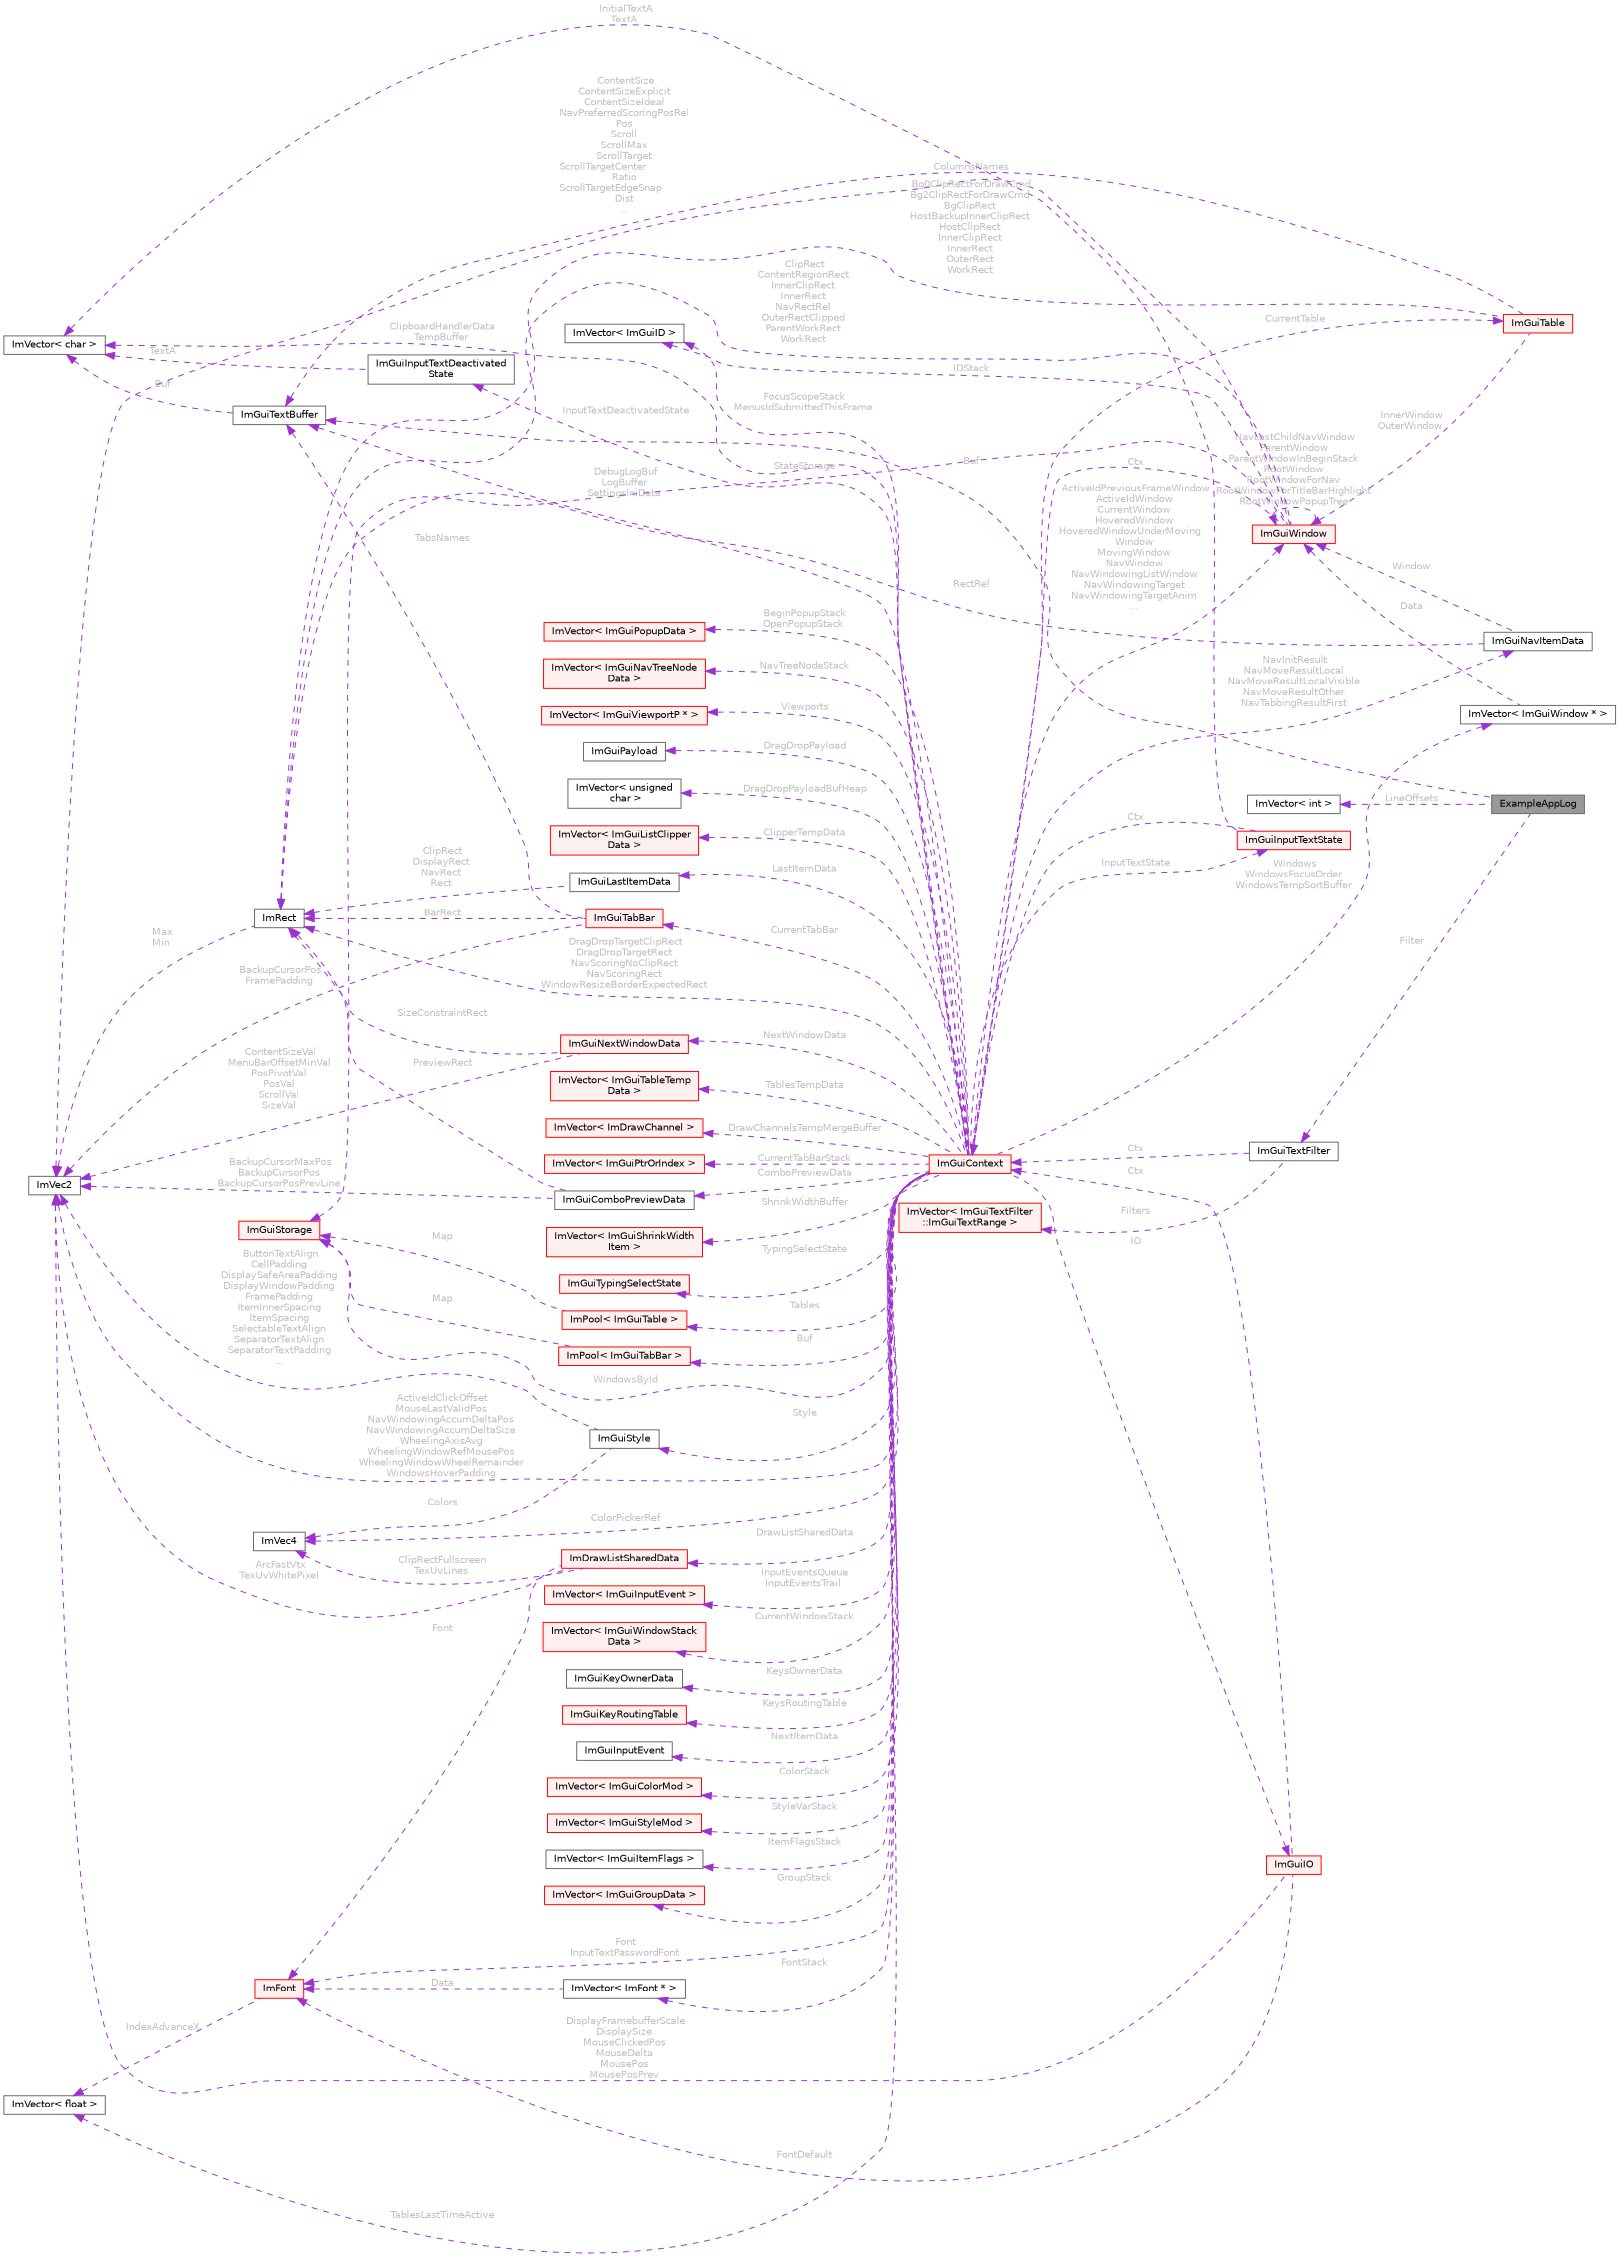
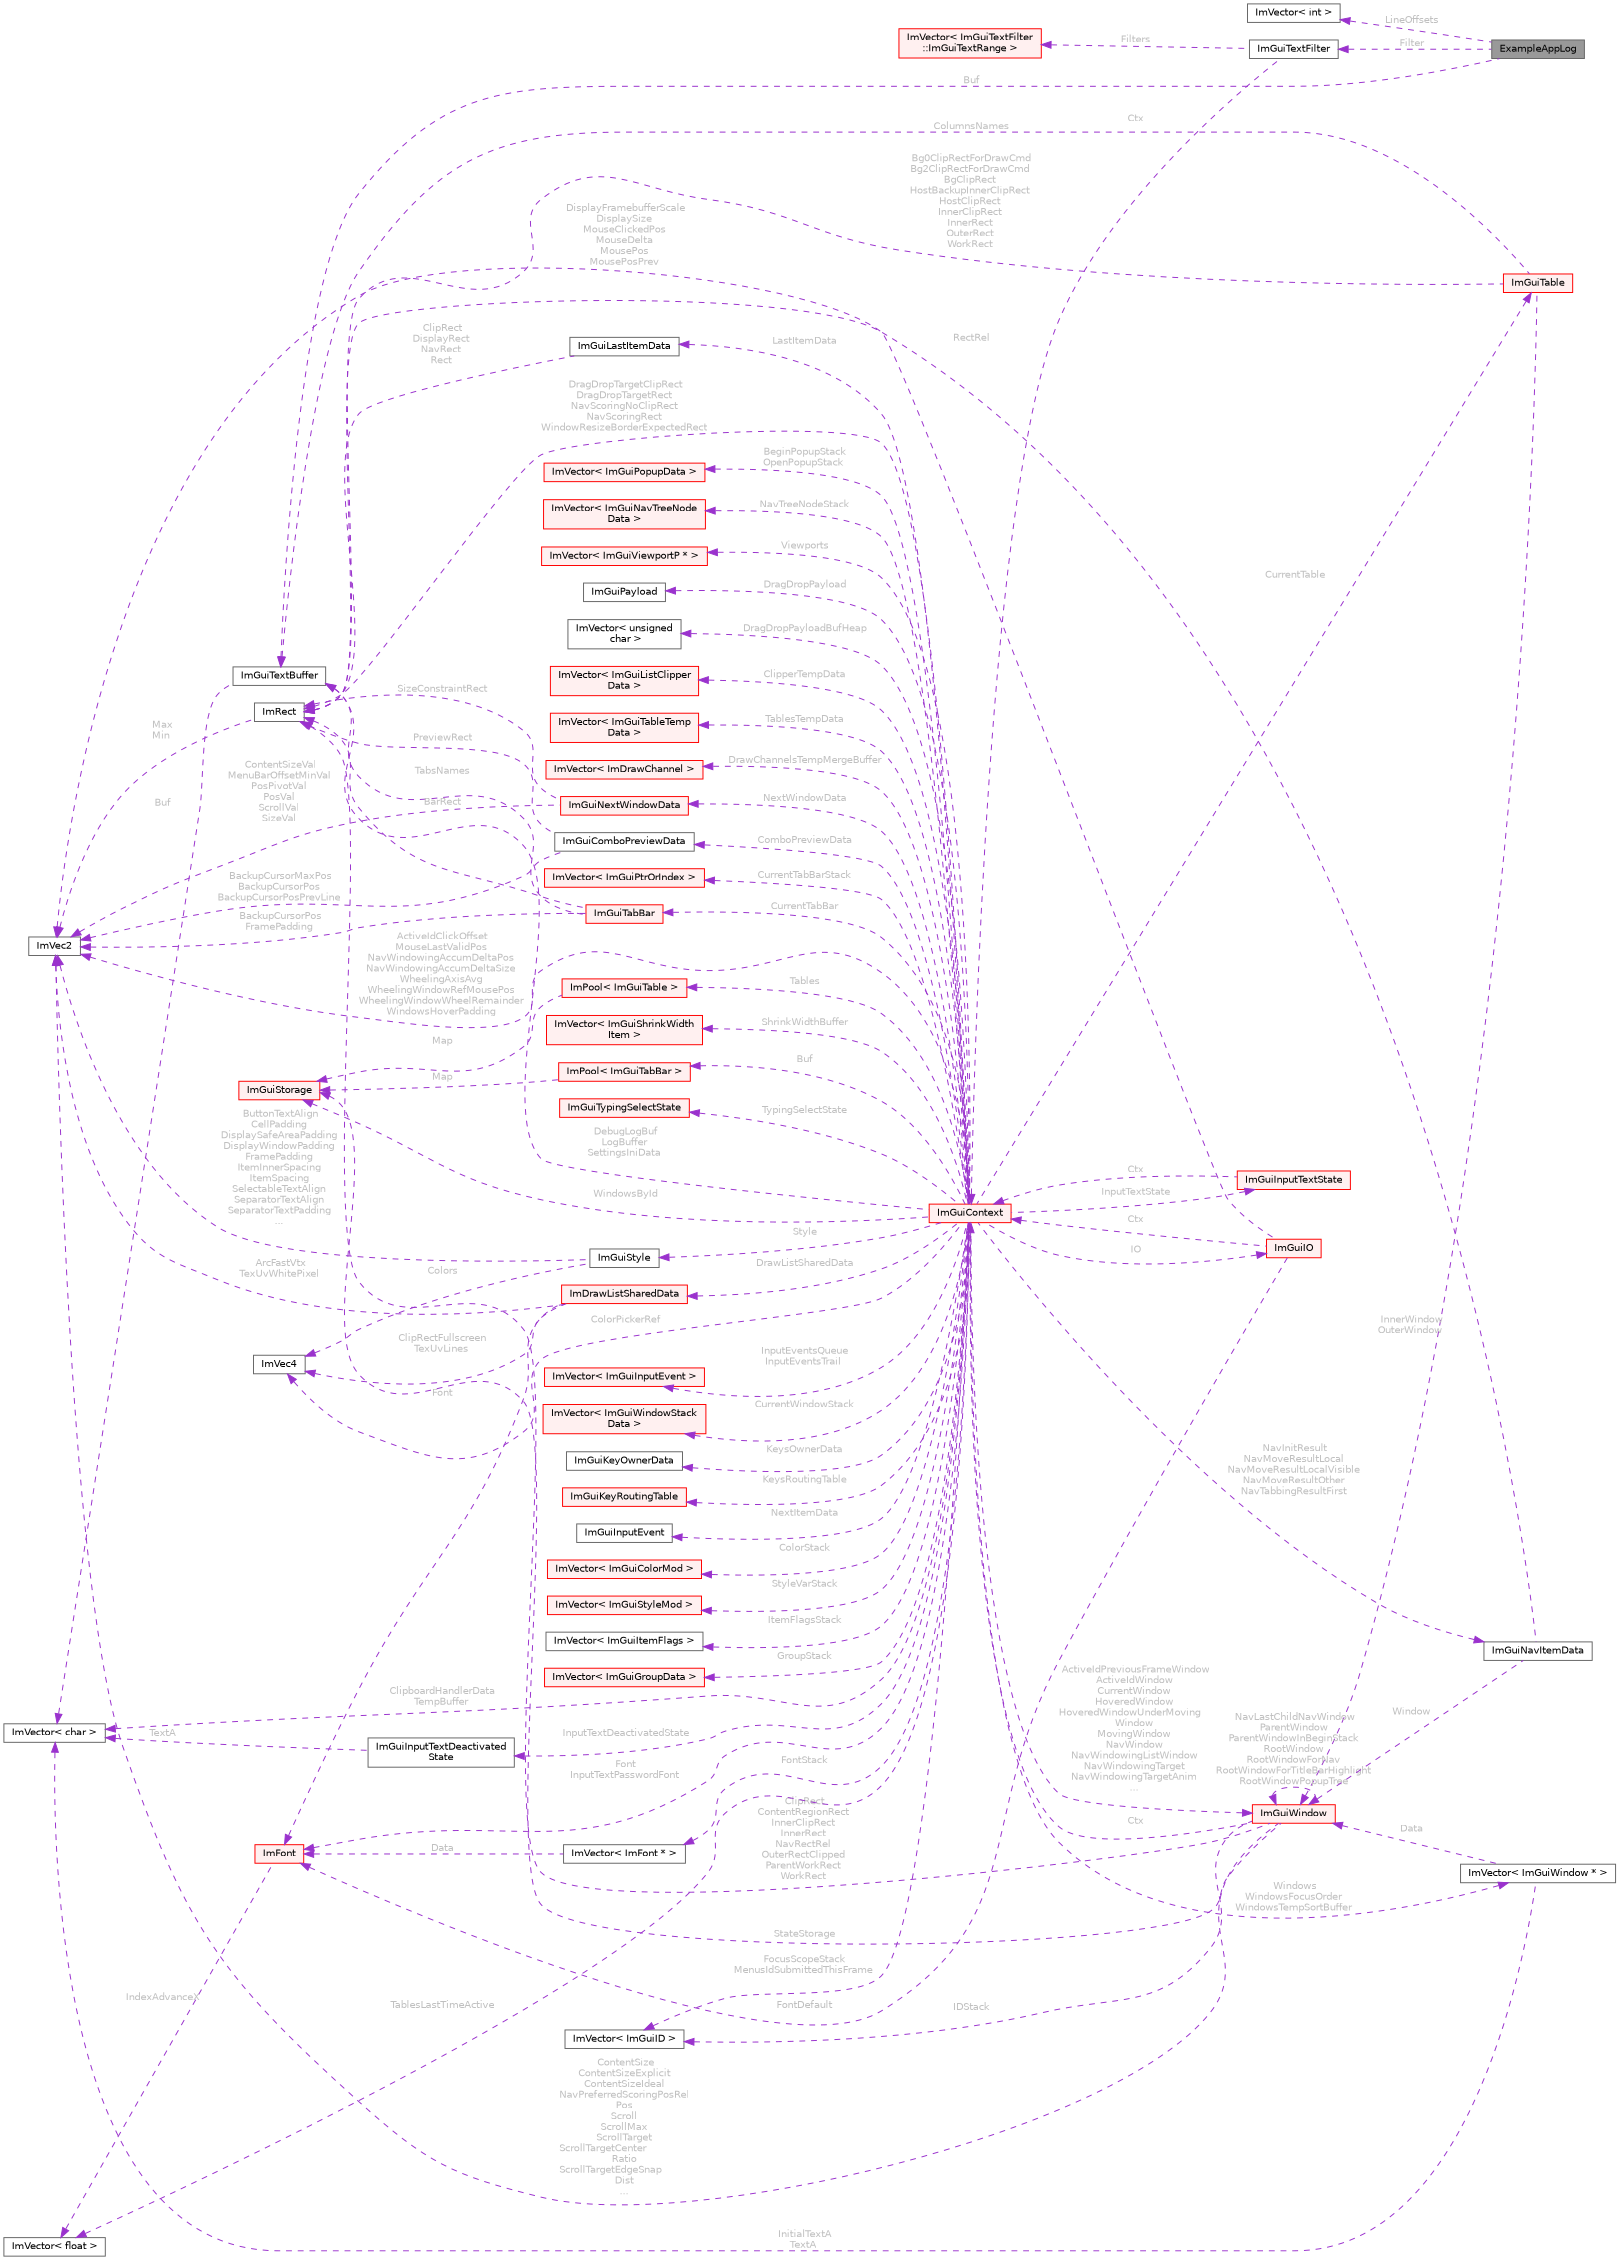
(859, 108) -> (724, 2251)
